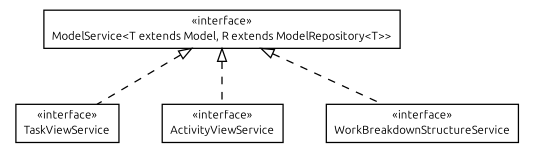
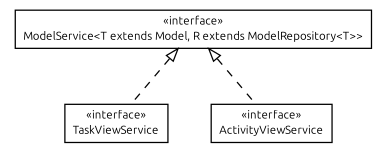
(422, 123) -> none
